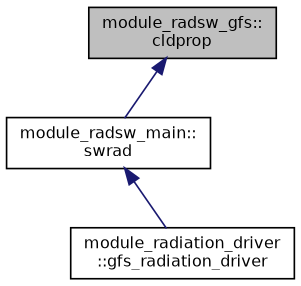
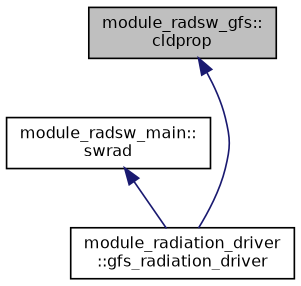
(141, 95) -> (229, 151)
